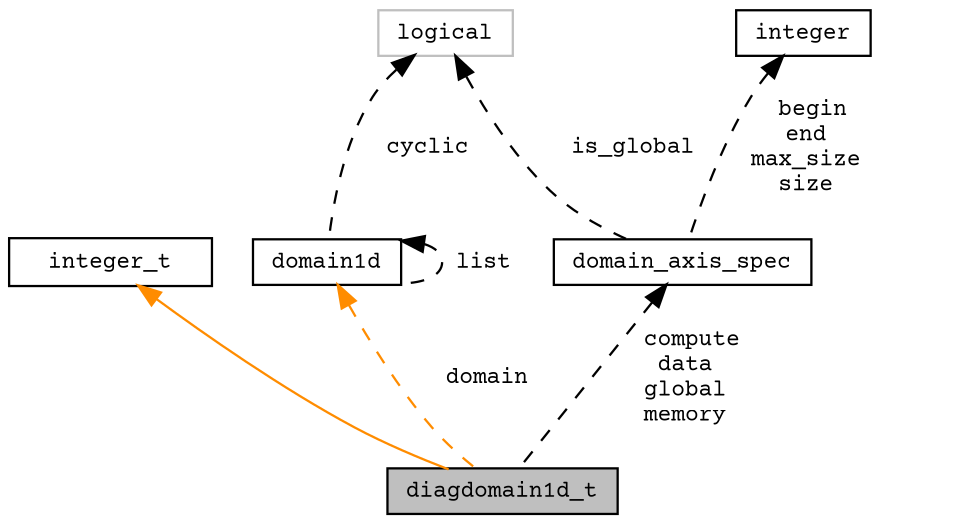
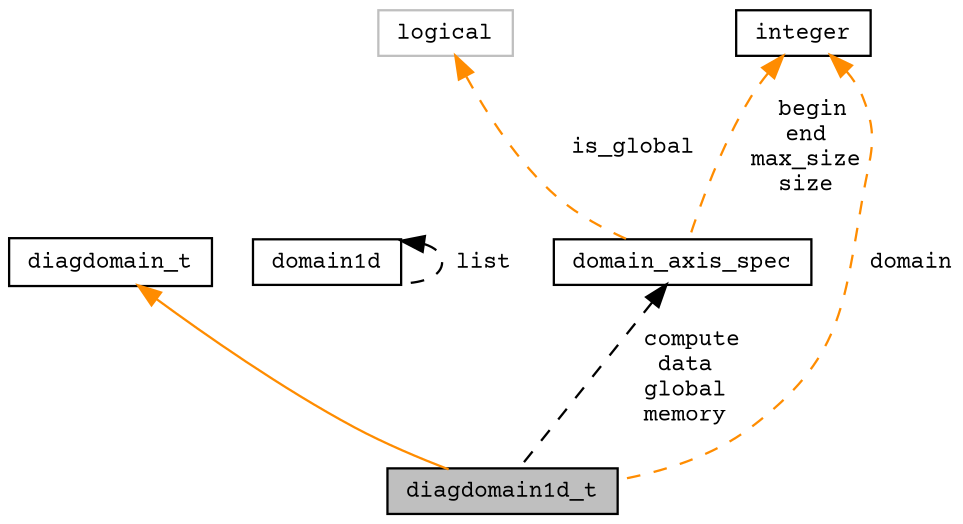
(349, 149) -> none
(722, 153) -> (722, 153)
(533, 173) -> (533, 173)
(111, 262) -> (111, 262)
(405, 393) -> (832, 332)
